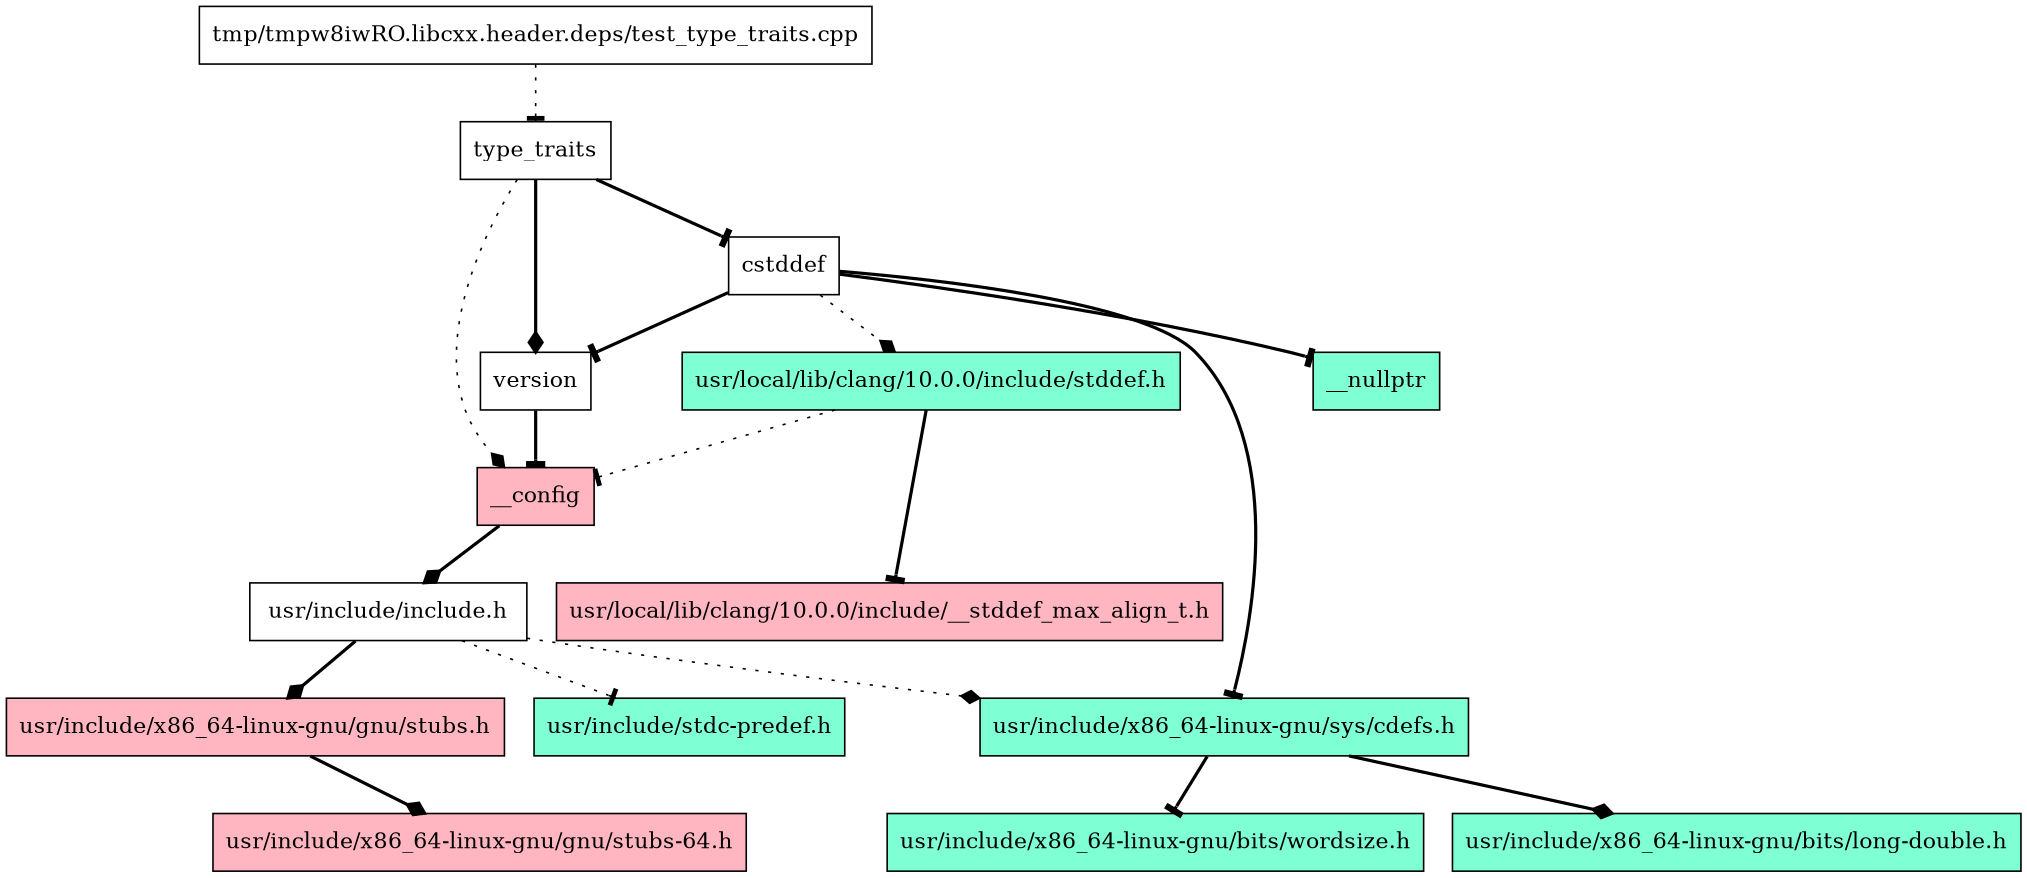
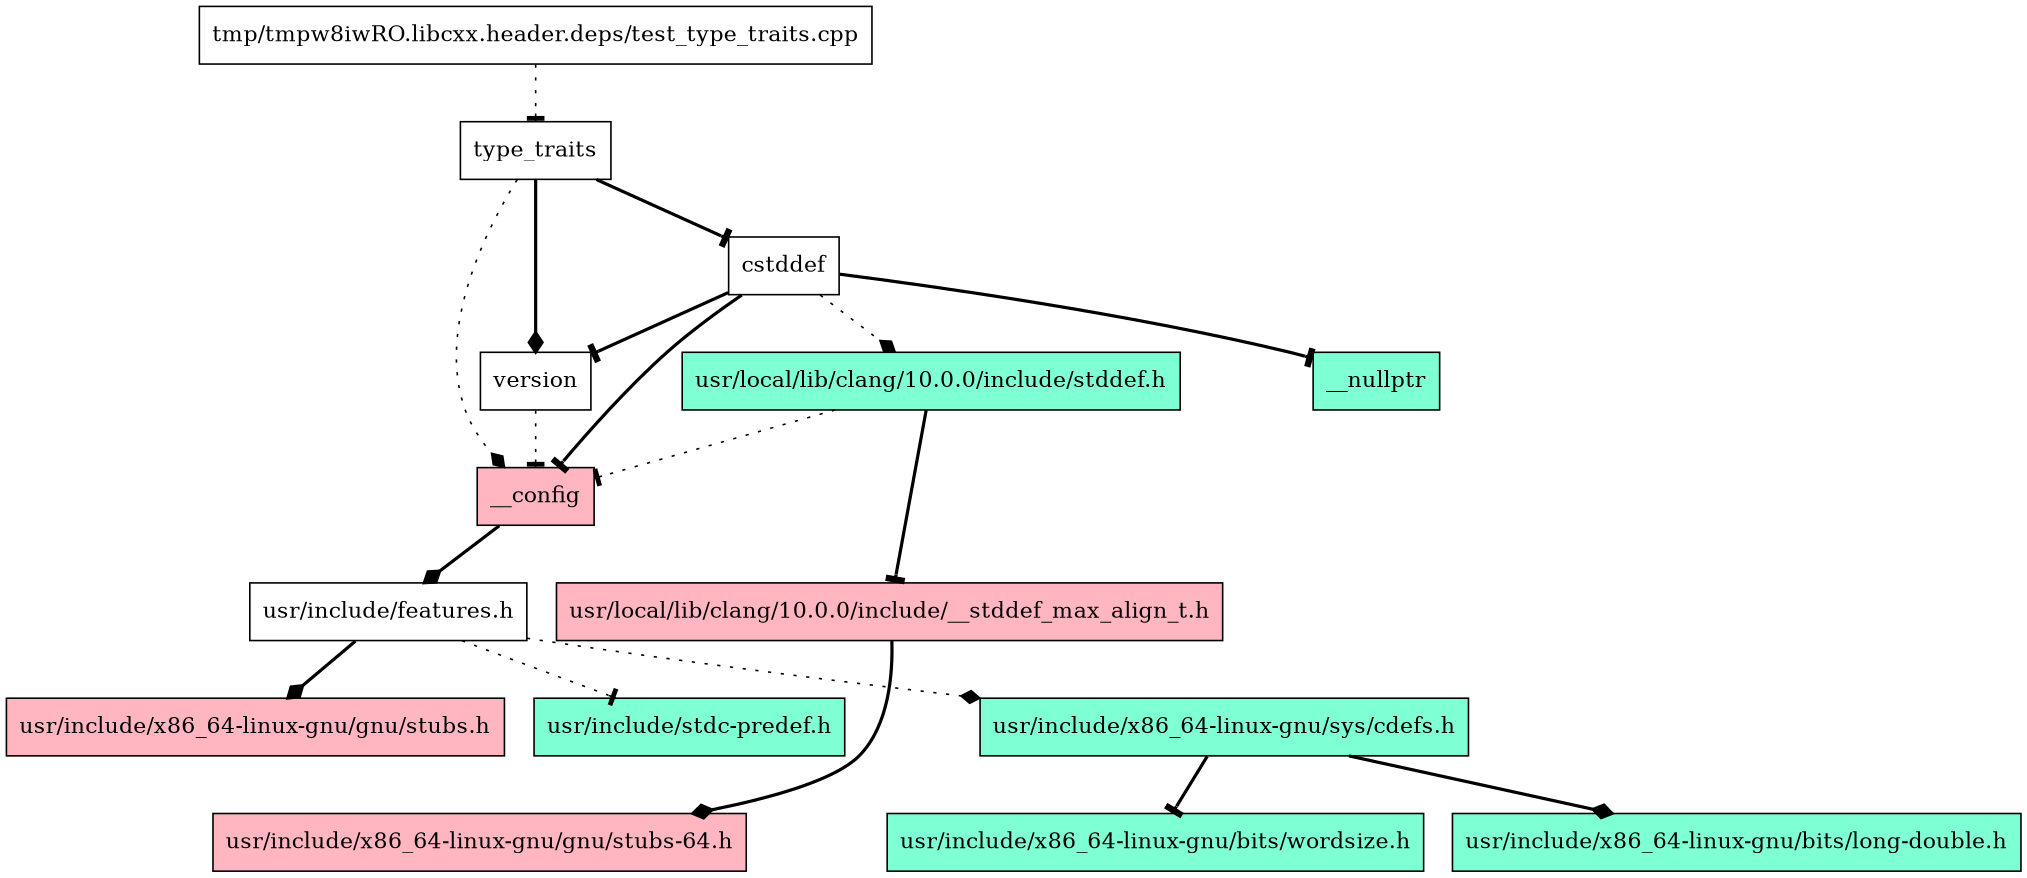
(1189, 348) -> (647, 371)
(536, 435) -> (536, 435)
(388, 612) -> (388, 612)
(359, 780) -> (845, 767)
